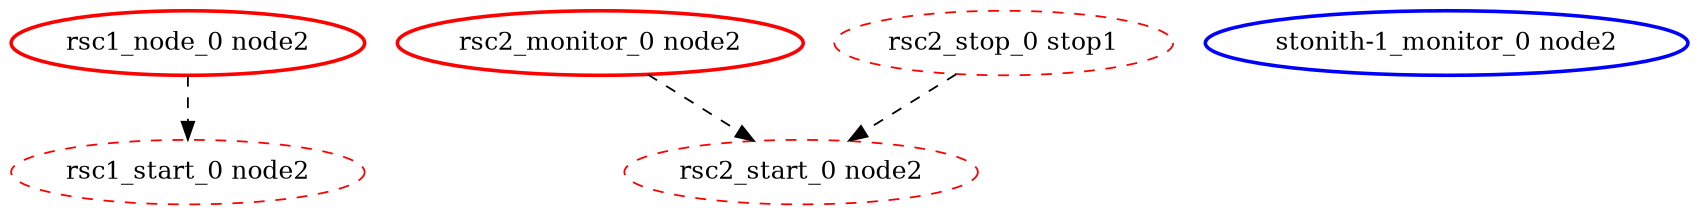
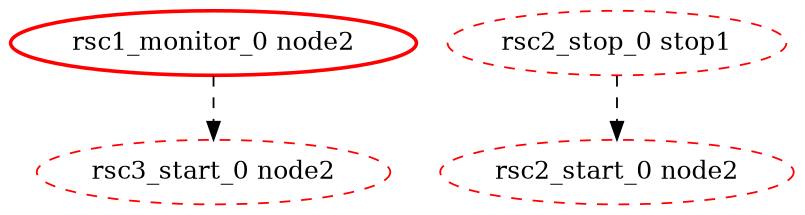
(188, 43) -> (214, 43)
(600, 43) -> none
(1447, 43) -> none
(188, 172) -> (214, 172)
